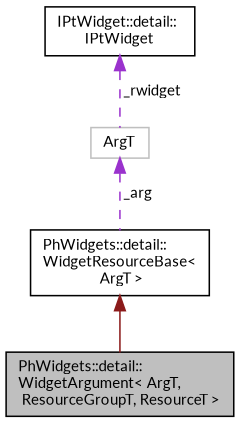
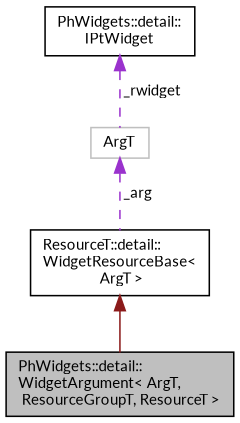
(120, 31) -> (120, 31)
(120, 263) -> (120, 263)
